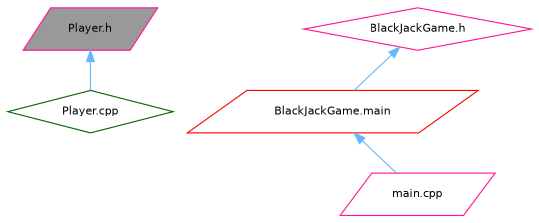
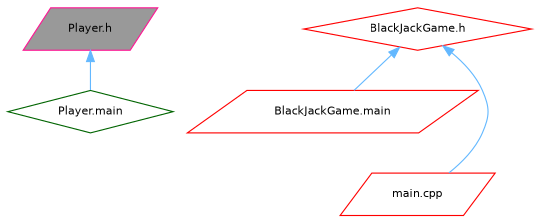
(418, 29) -> (418, 29)
(90, 112) -> (90, 112)
(379, 157) -> (488, 114)
(418, 194) -> (418, 194)
